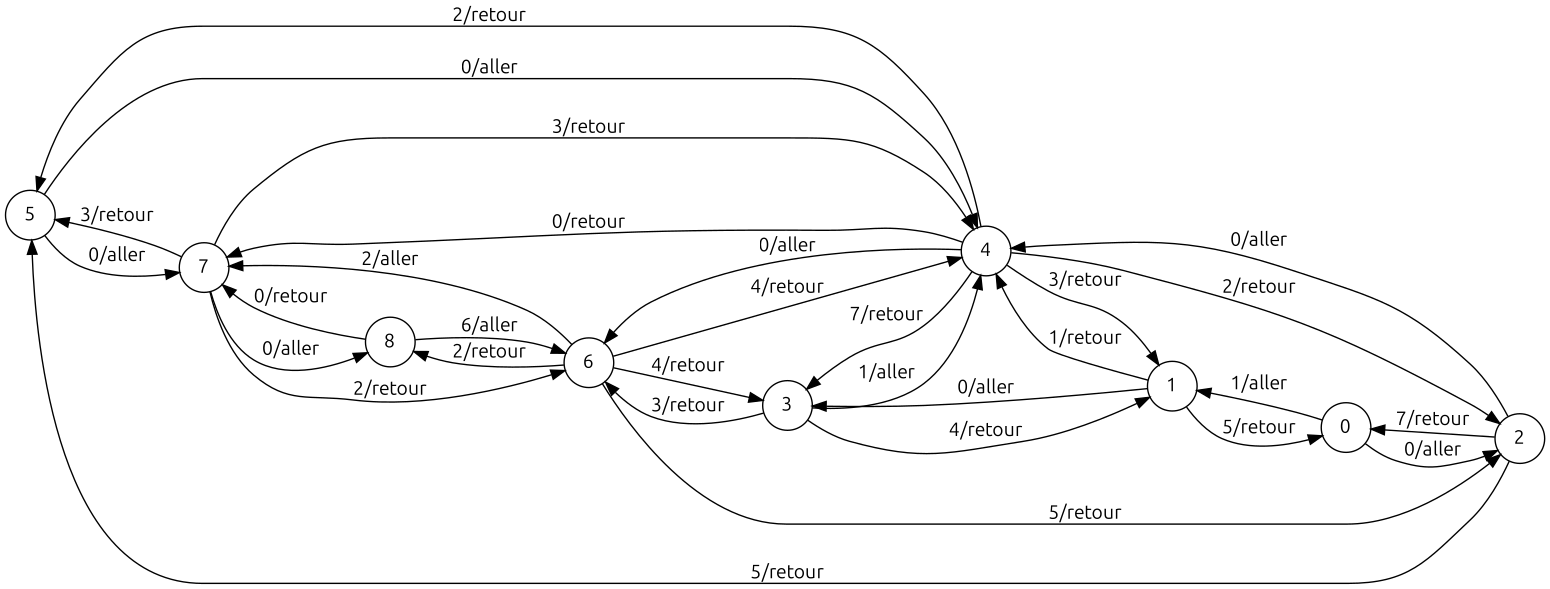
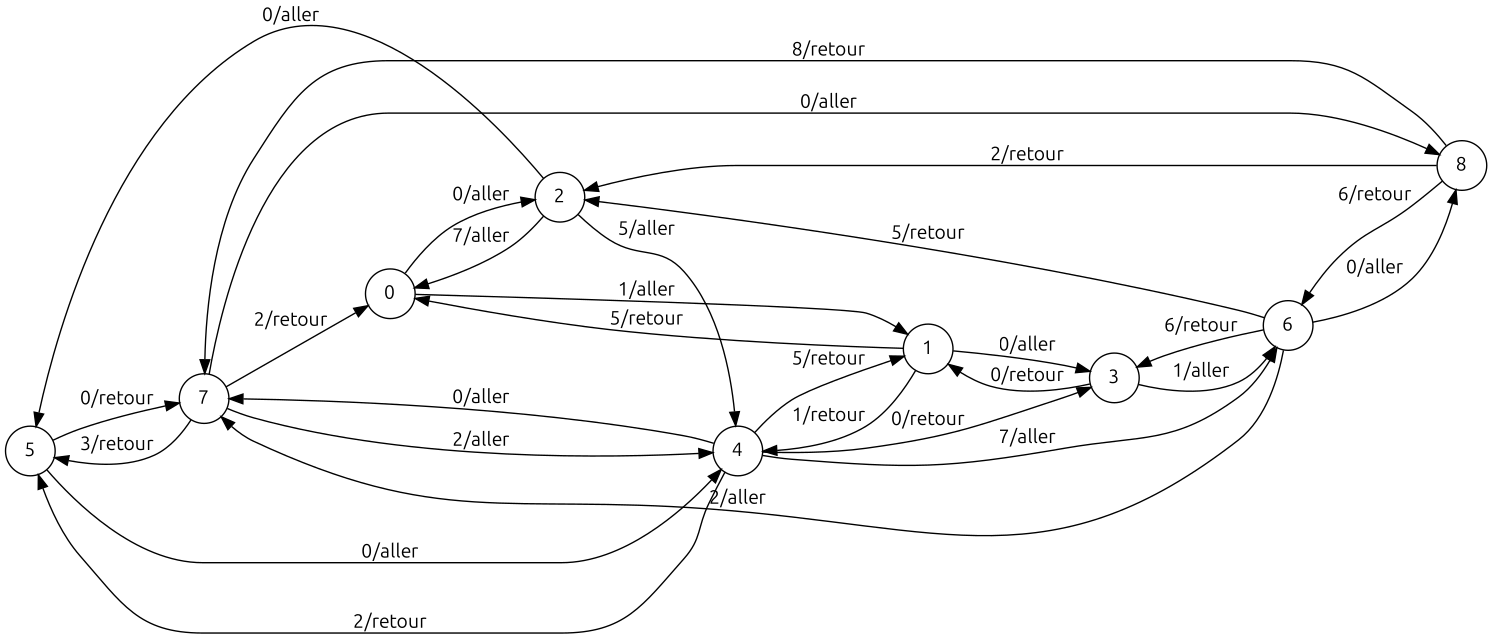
(589, 128) -> (481, 441)
(589, 223) -> (481, 398)
(1259, 241) -> (647, 230)
(788, 246) -> (1027, 438)
(117, 256) -> (117, 399)
(1085, 281) -> (829, 359)
(291, 297) -> (829, 50)
(1259, 308) -> (1016, 166)
(781, 309) -> none
(887, 315) -> (928, 420)
(490, 326) -> (1375, 195)
(490, 352) -> (1375, 268)
(688, 366) -> (1201, 326)
(922, 385) -> none
(353, 400) -> (291, 350)
(688, 406) -> (1201, 372)
(1433, 420) -> (481, 237)
(986, 431) -> (1027, 376)
(788, 573) -> (291, 16)
